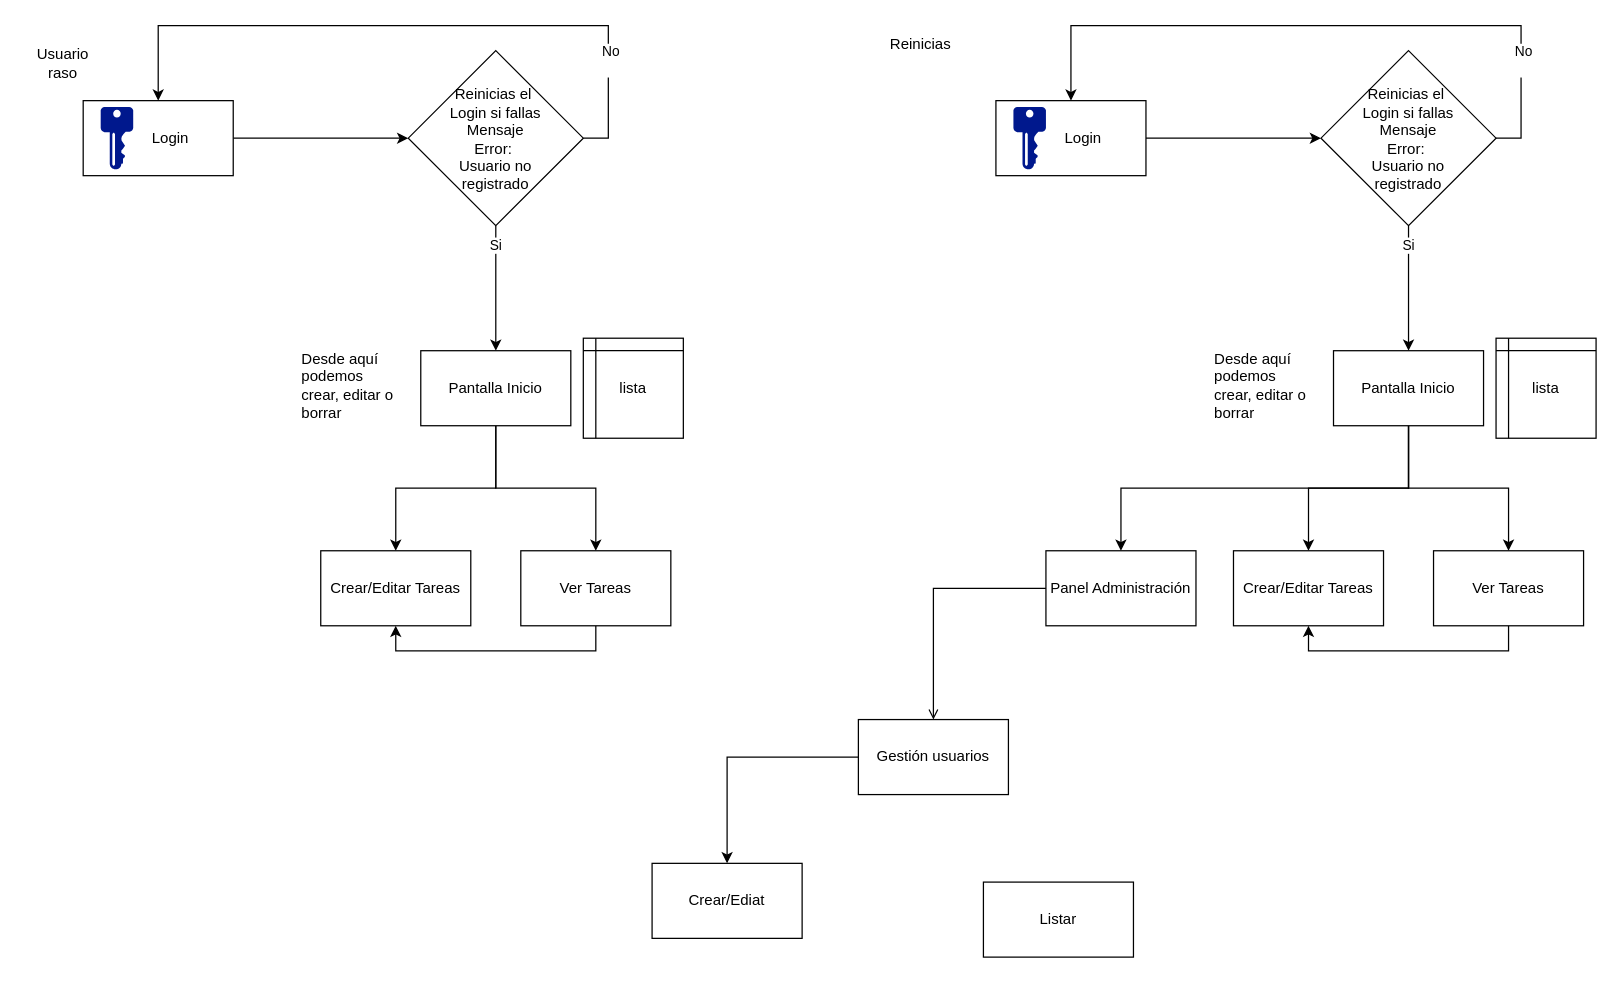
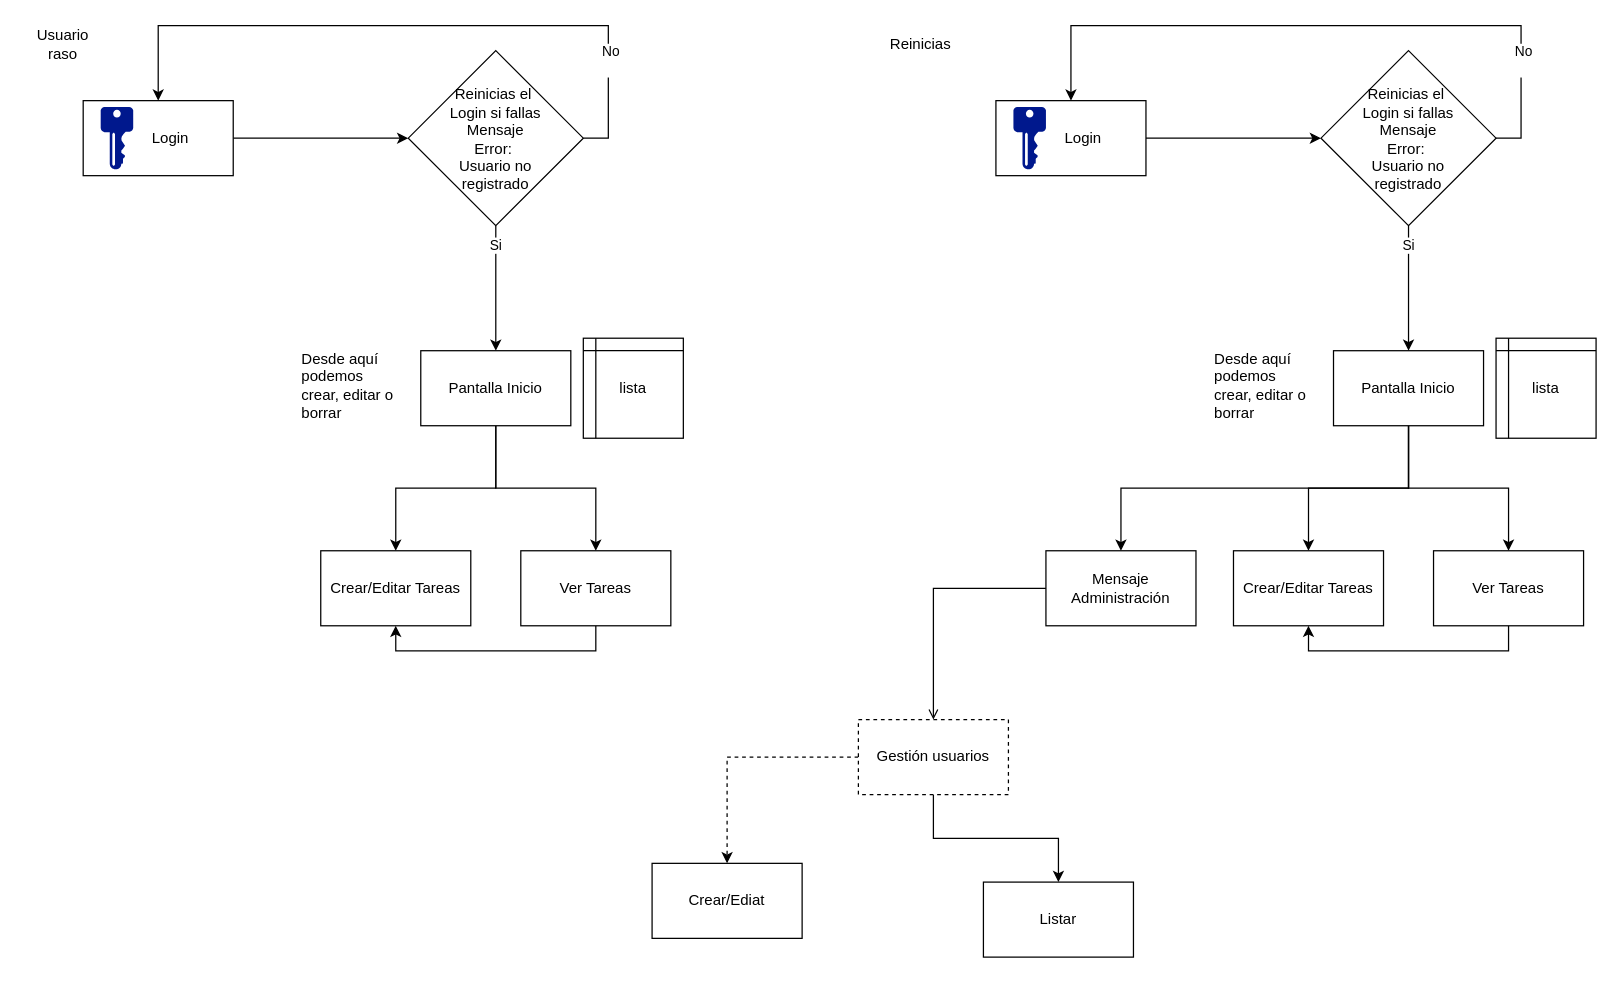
(63, 63) -> (63, 44)
(1121, 588) -> (1121, 588)
(745, 757) -> (745, 757)
(933, 757) -> (933, 757)
none -> (991, 838)
